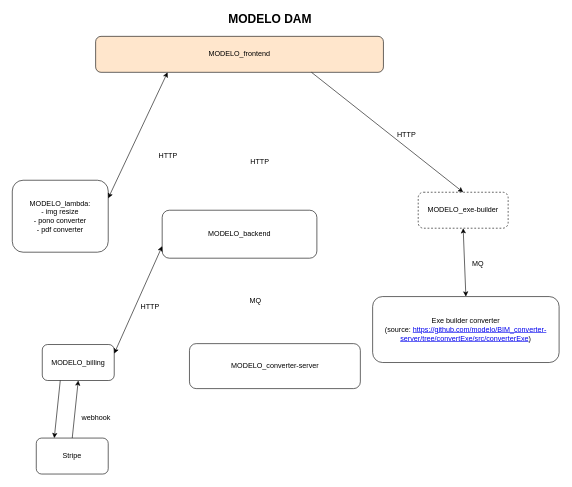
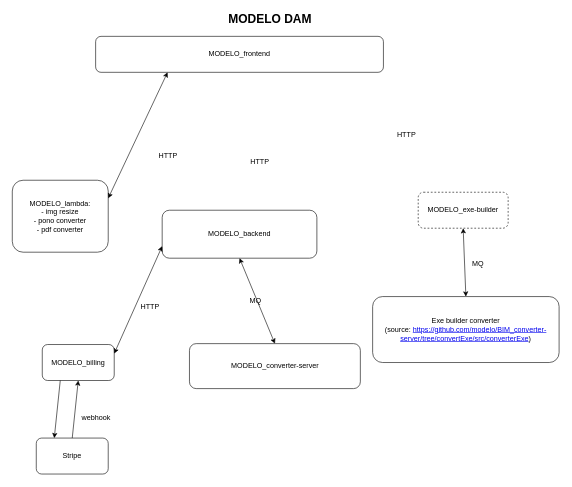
(240, 54) -> (240, 54)
(386, 131) -> none
none -> (257, 301)
